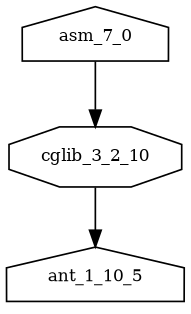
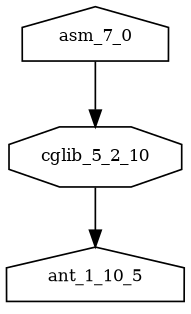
(95, 157) -> (95, 157)
